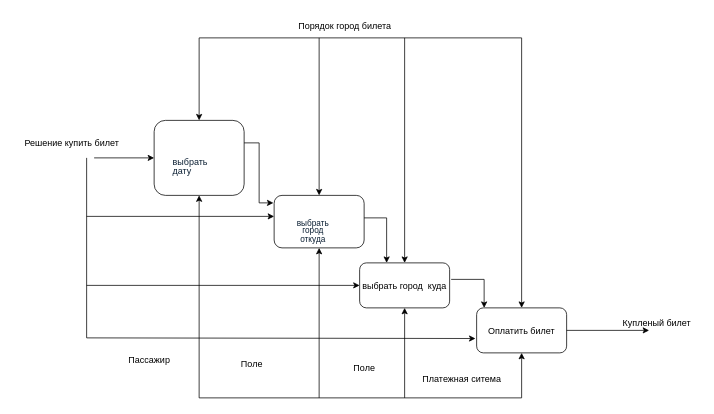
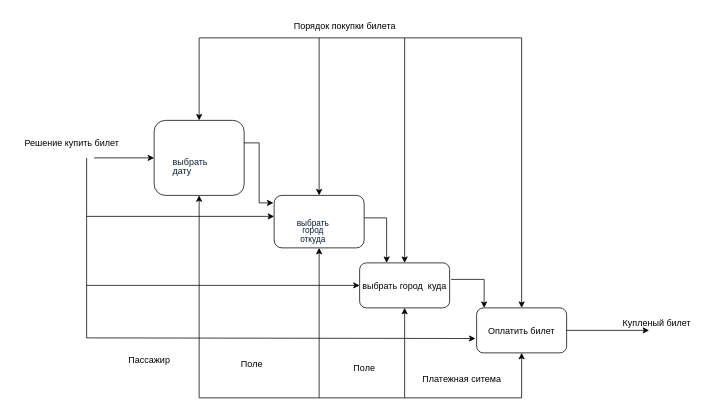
(345, 27) -> (345, 27)
